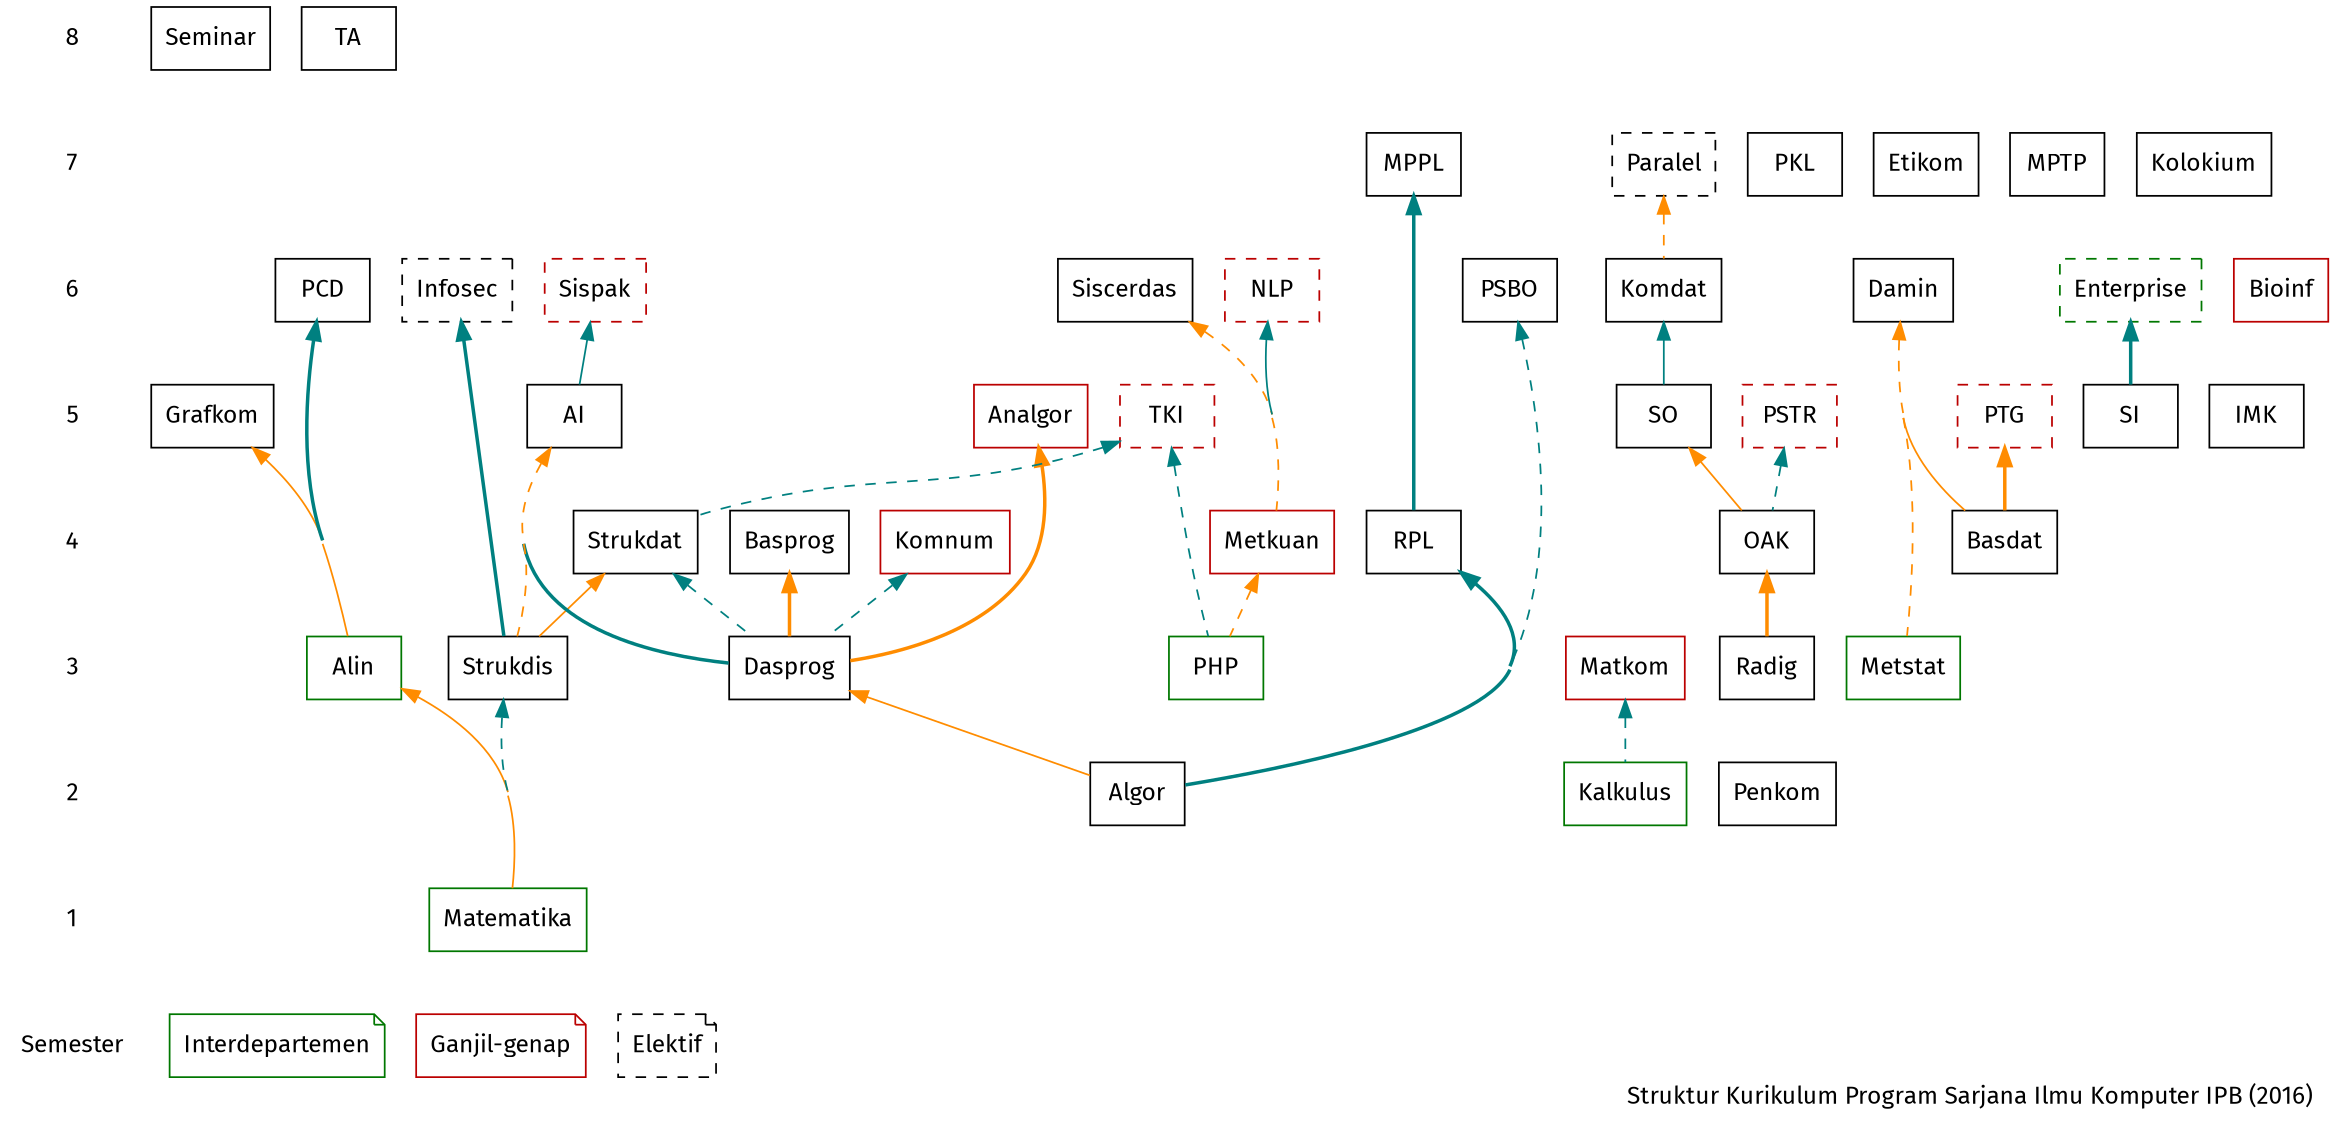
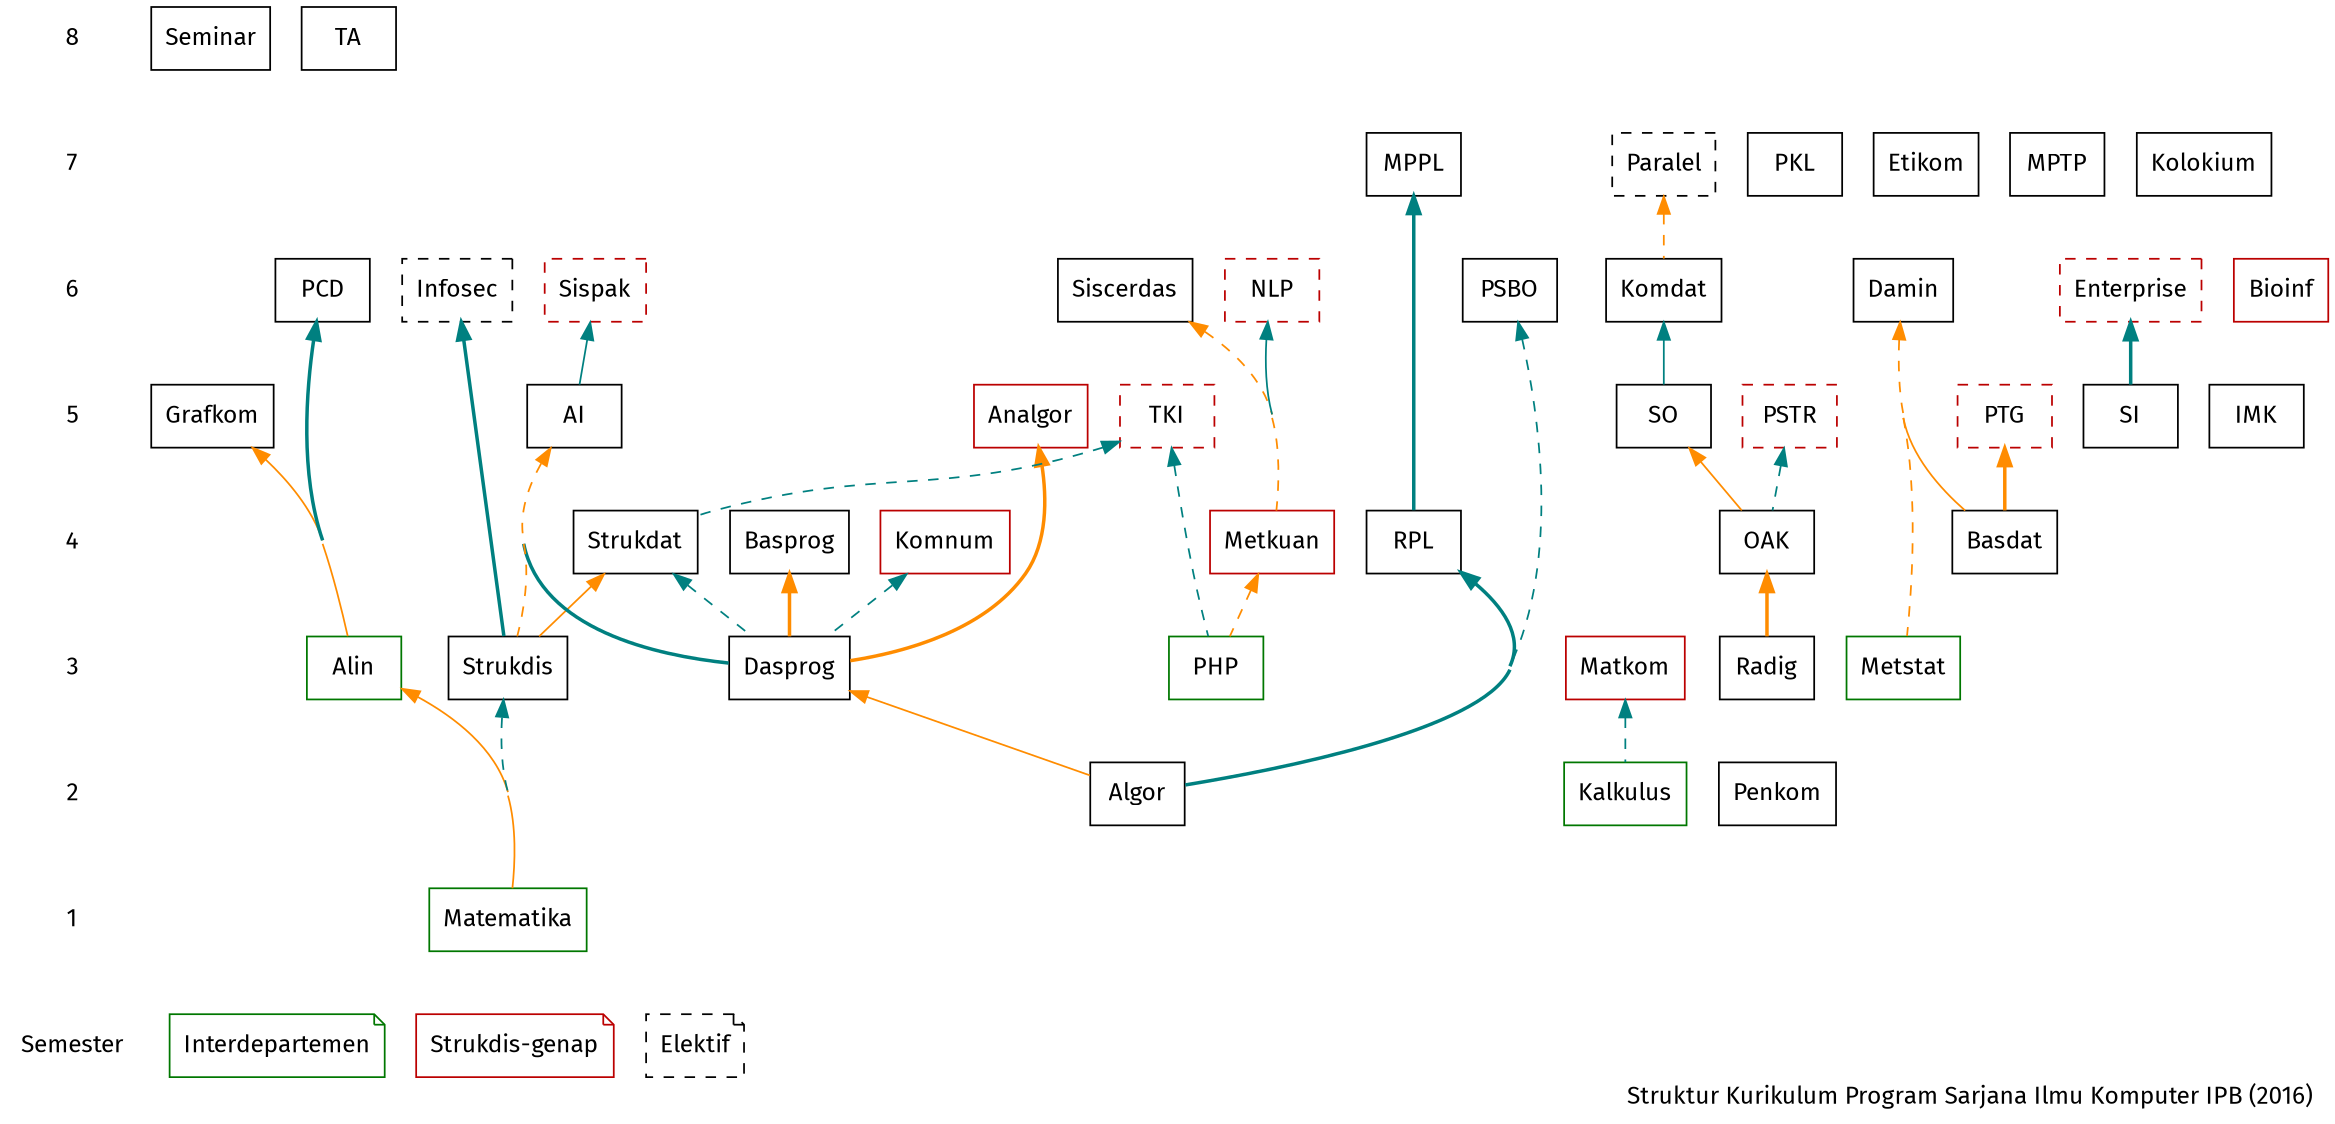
(2131, 290) -> (2131, 290)
(501, 1046) -> (515, 1046)
